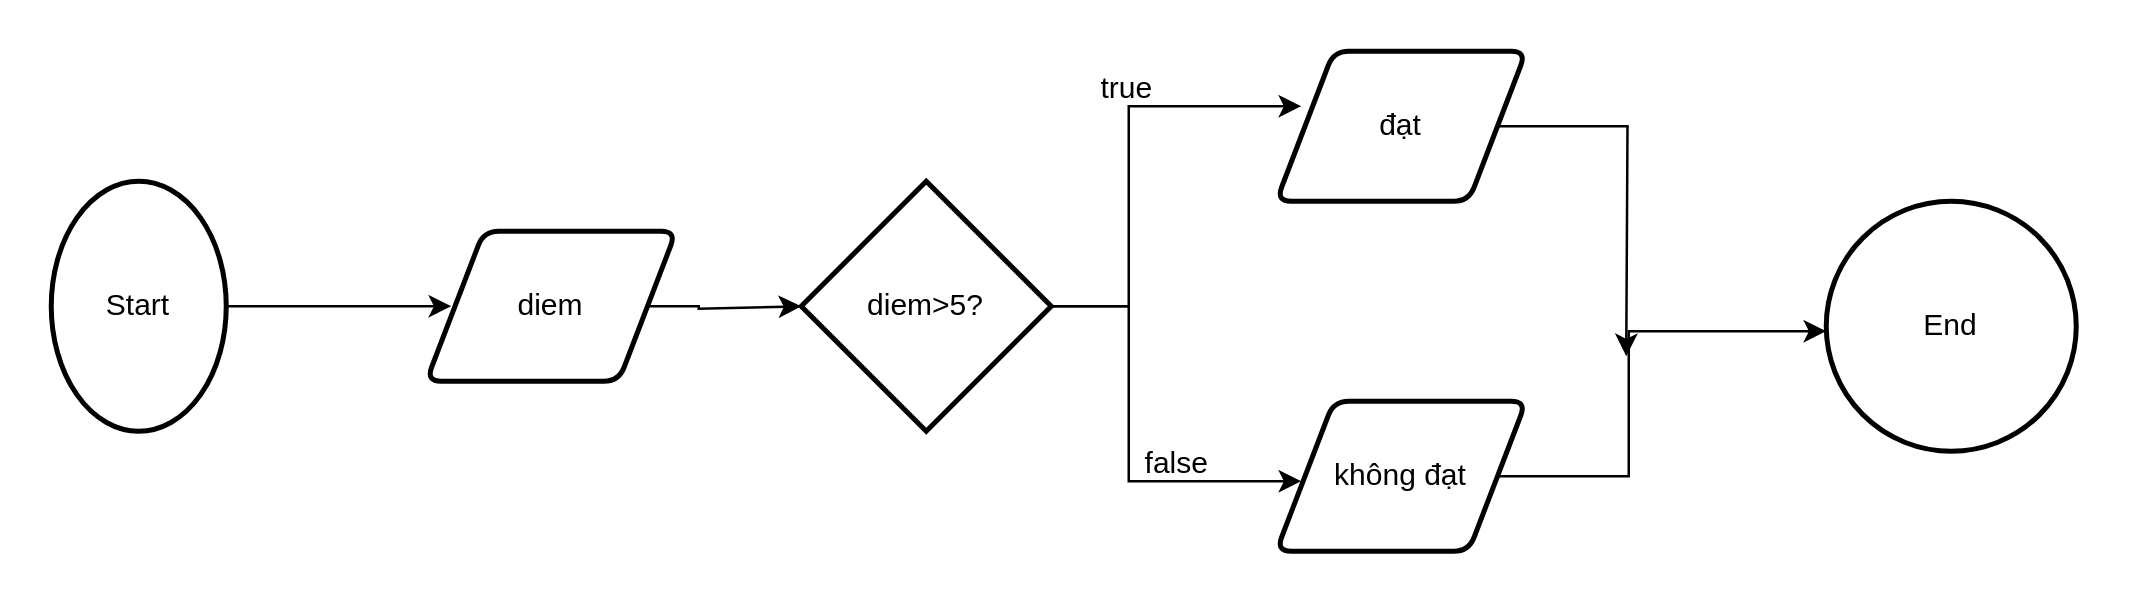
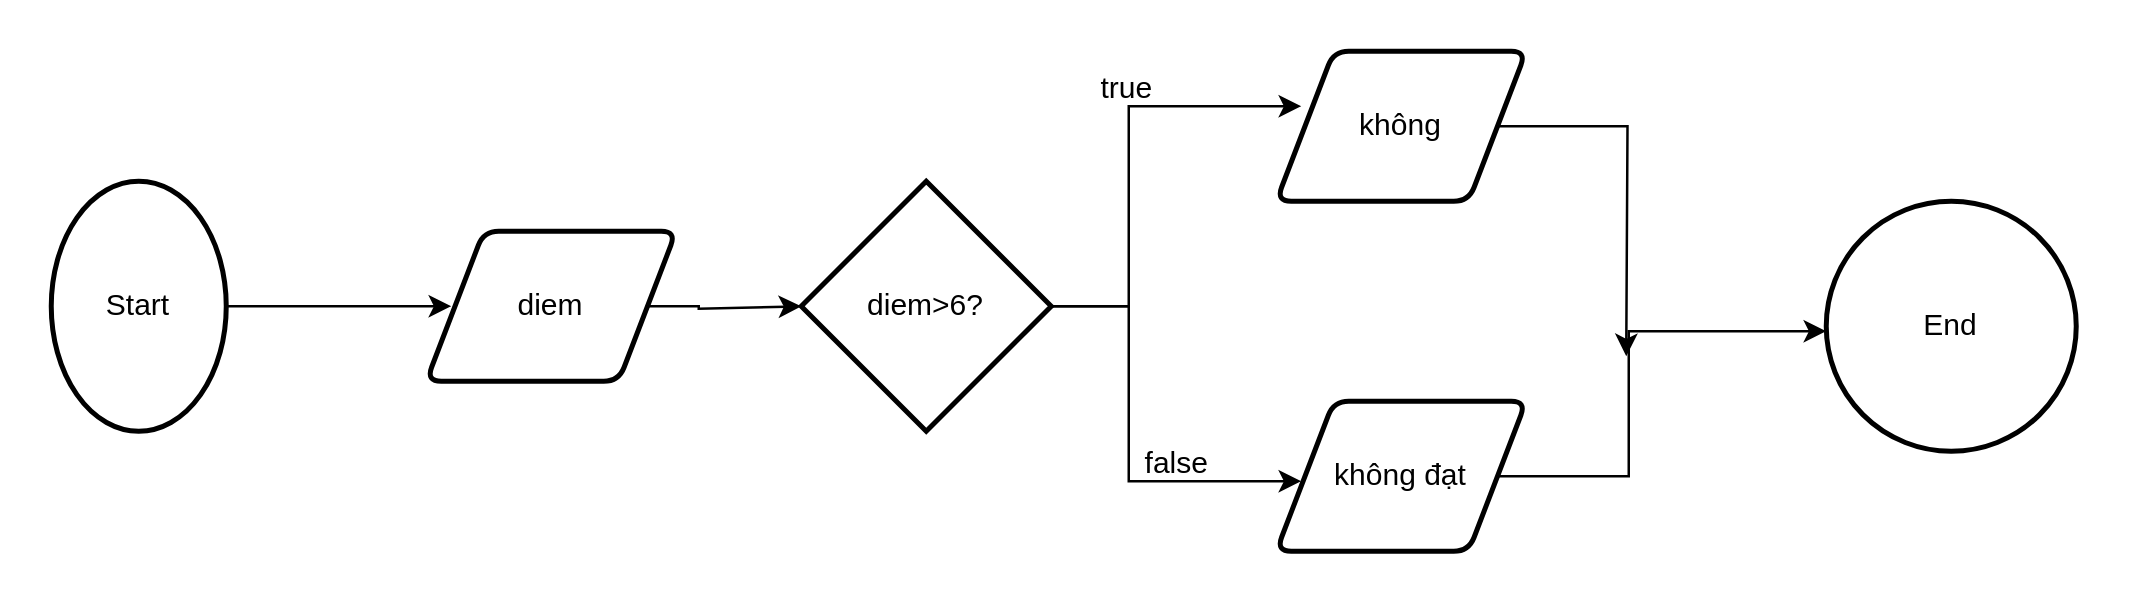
(1401, 126) -> (1401, 126)
(926, 306) -> (926, 306)
